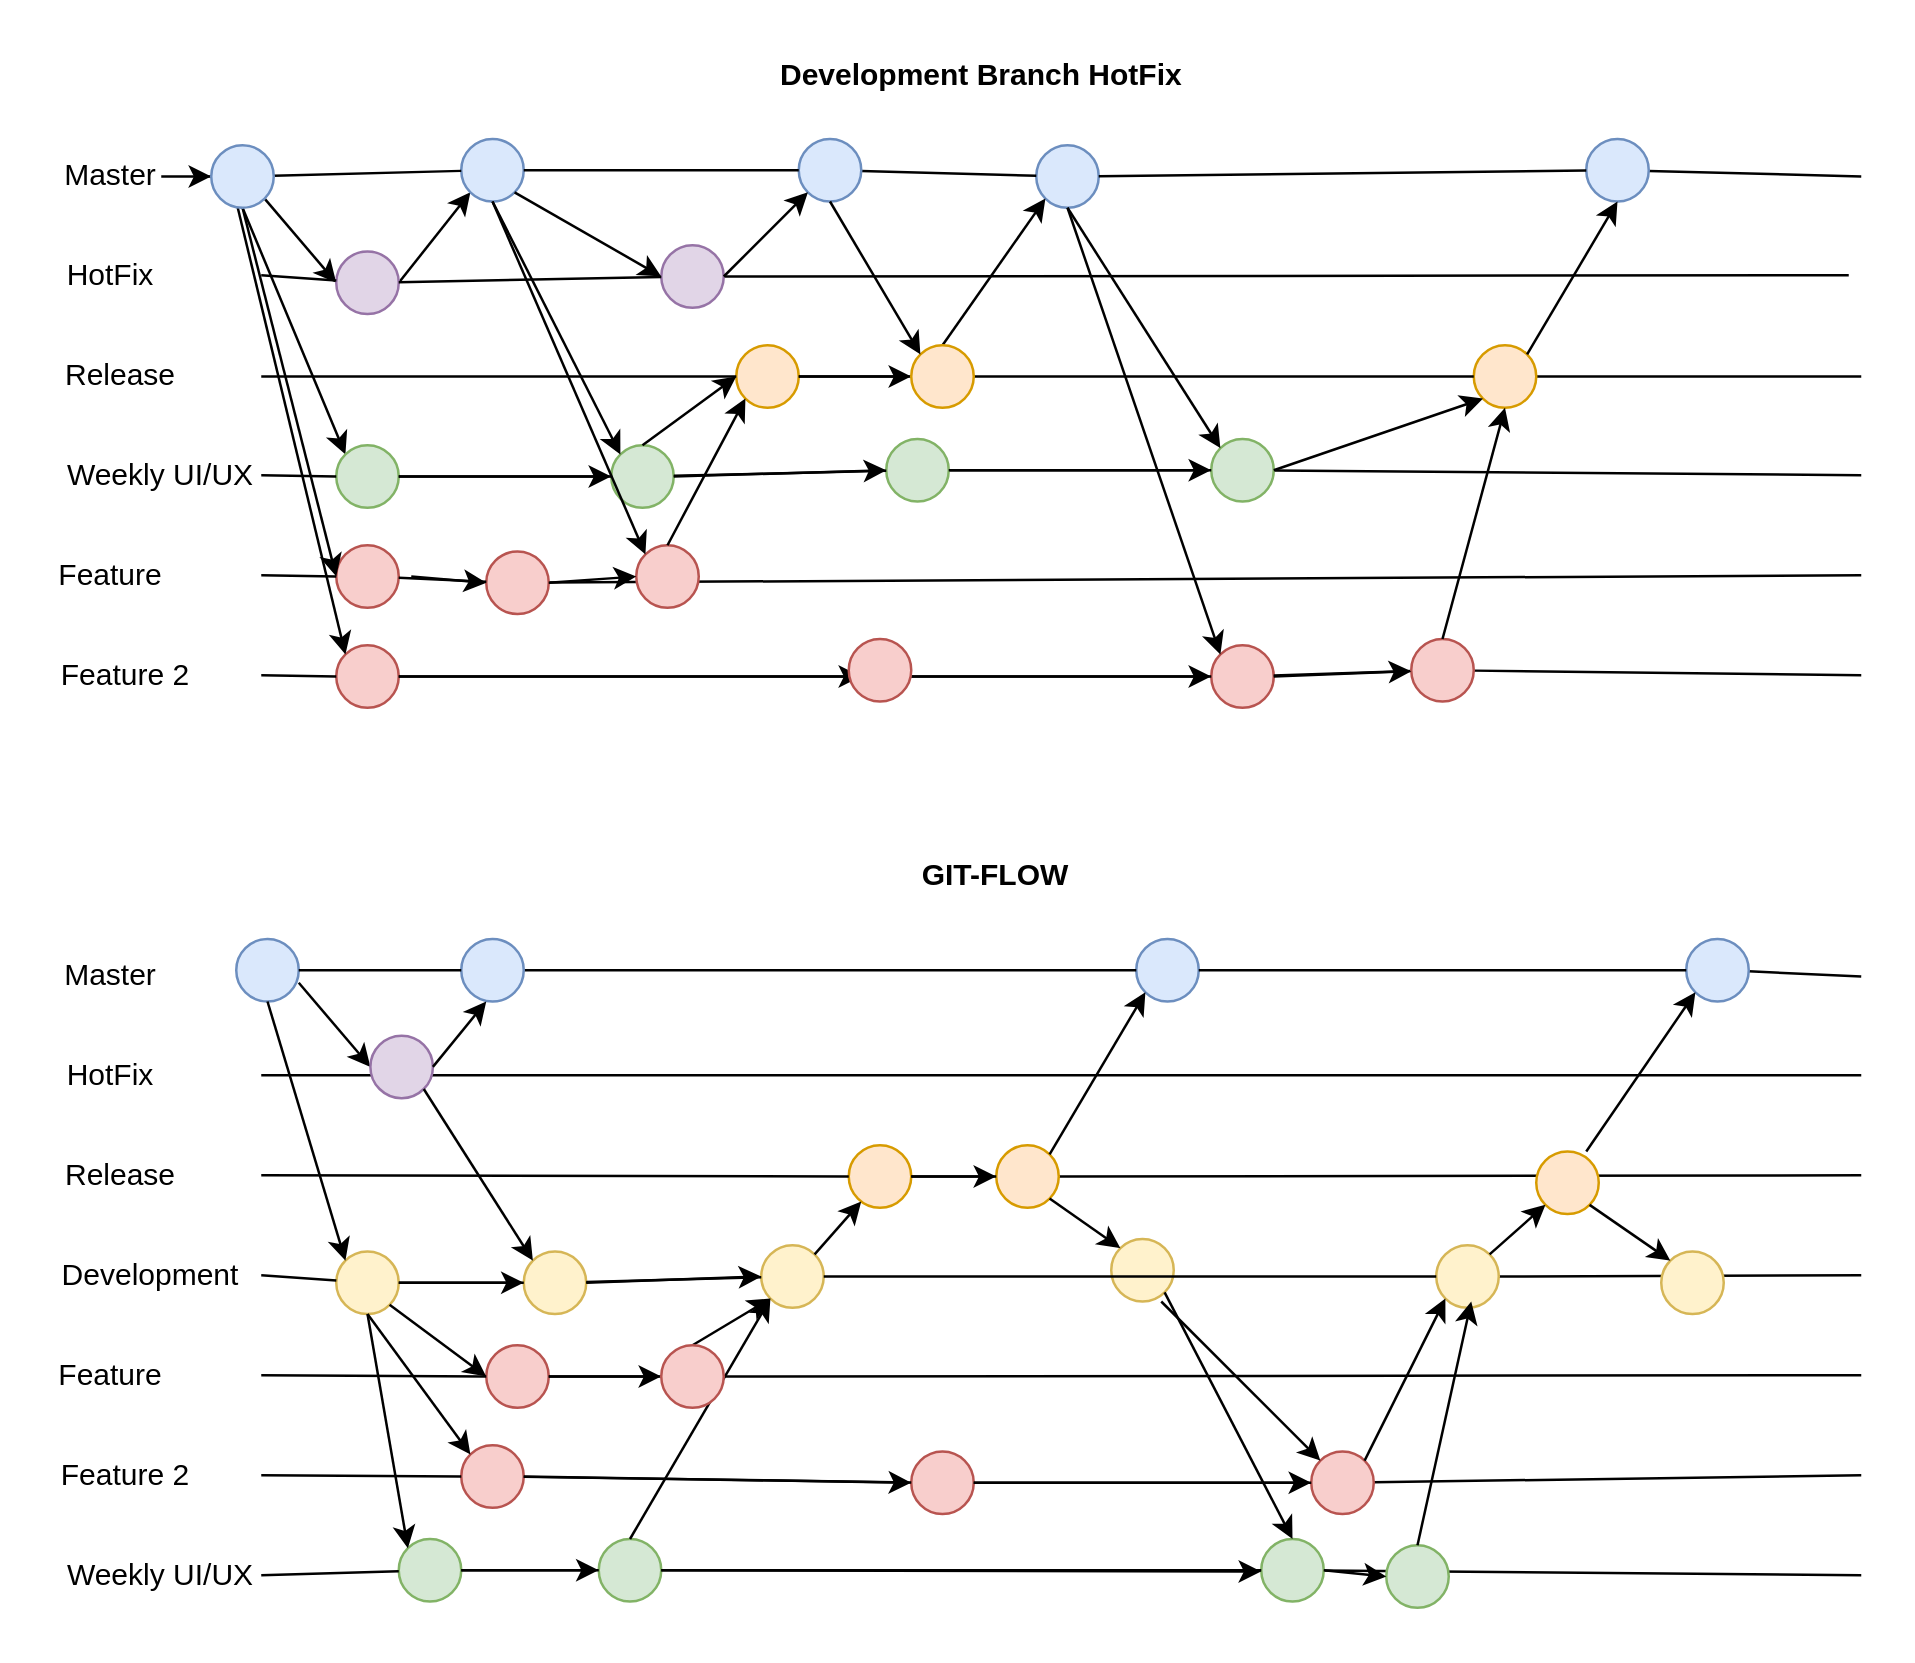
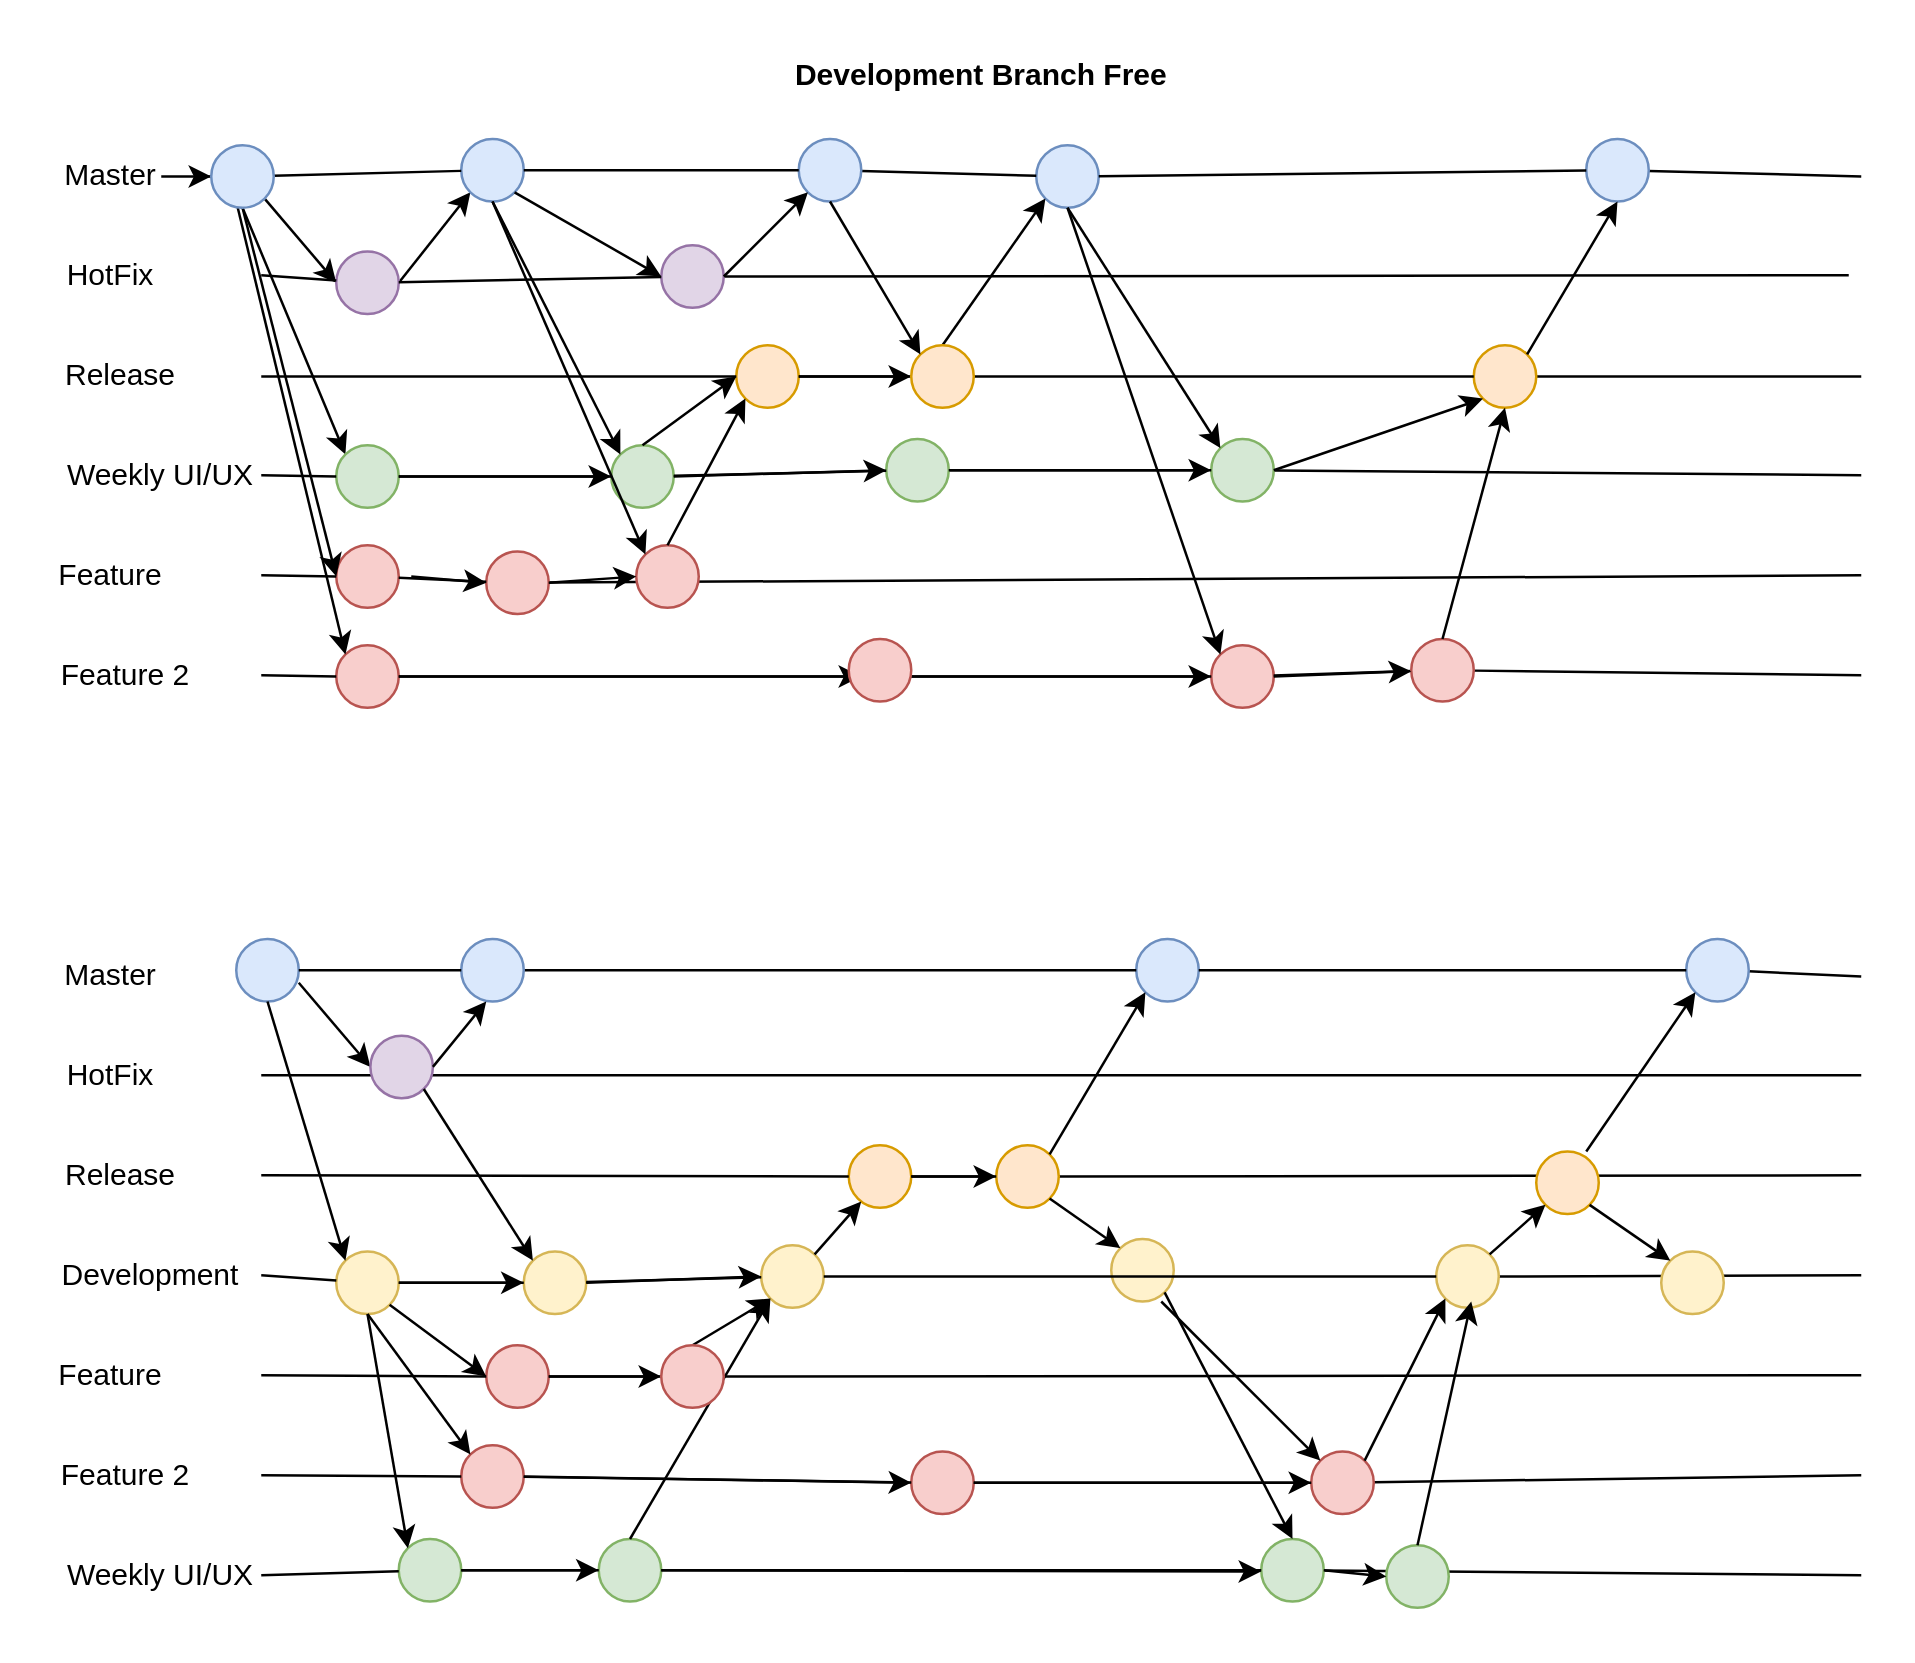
(986, 76) -> (986, 76)
(996, 876) -> none
